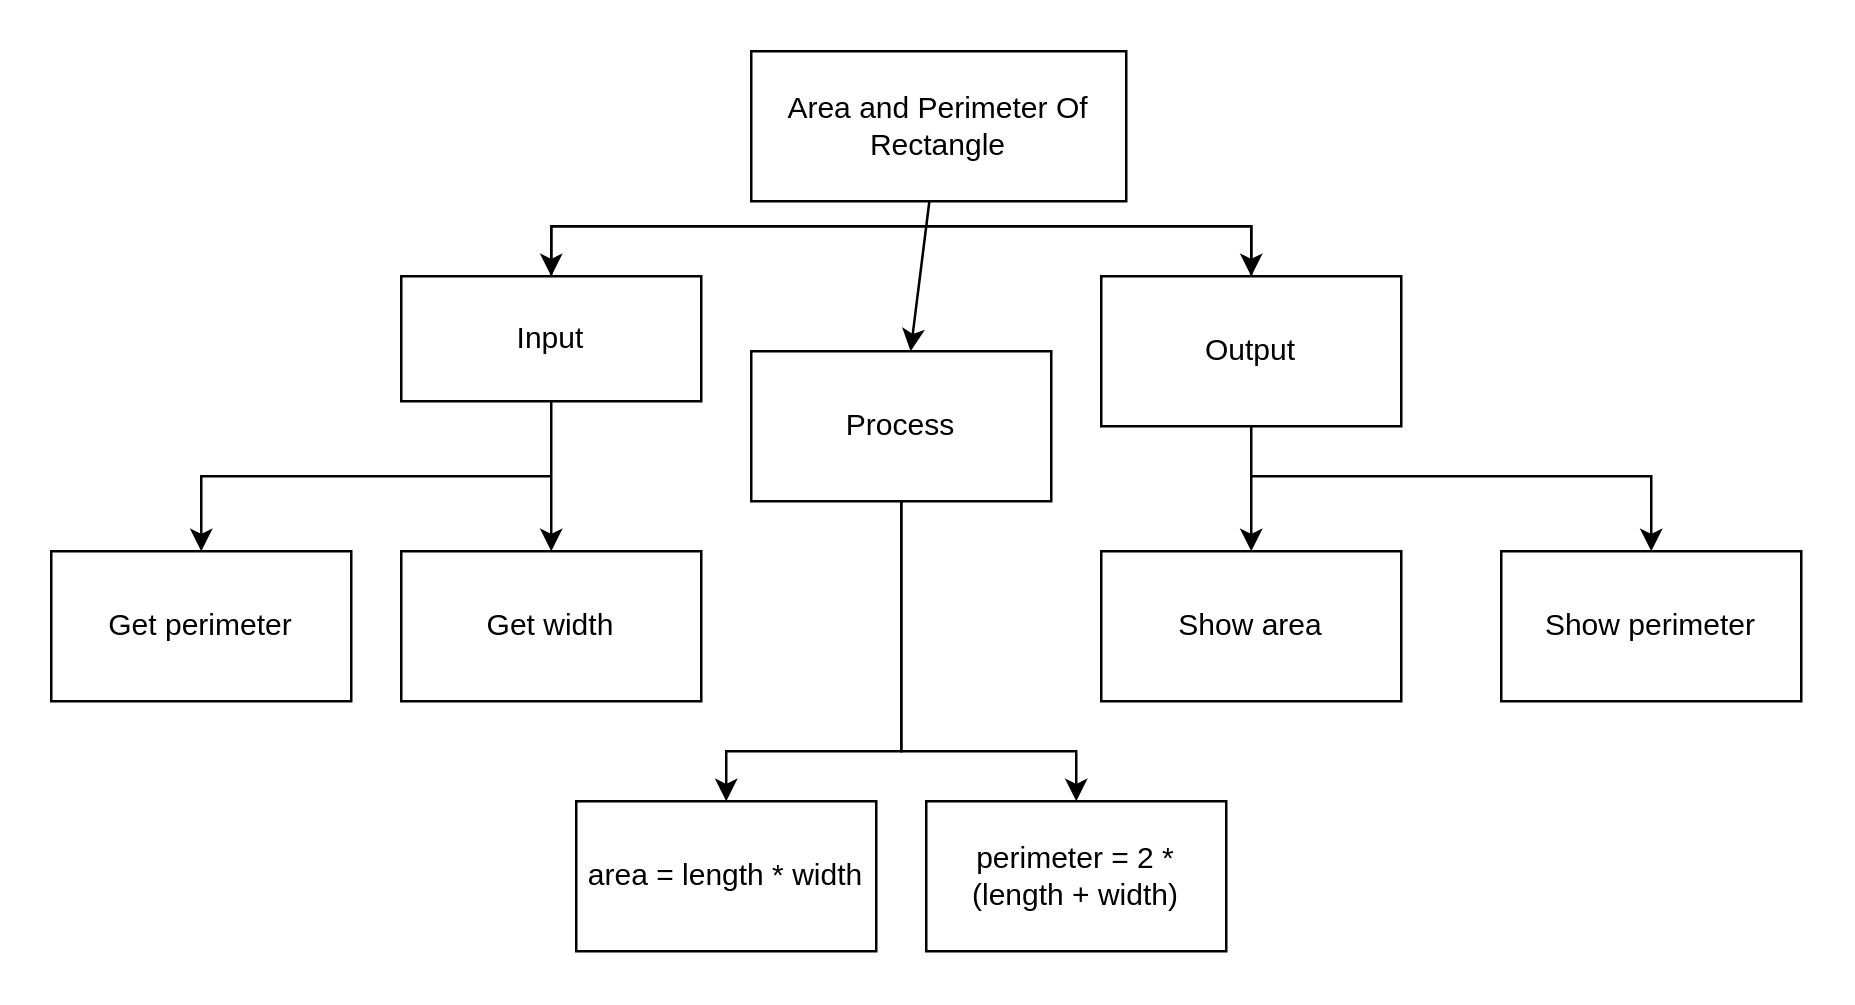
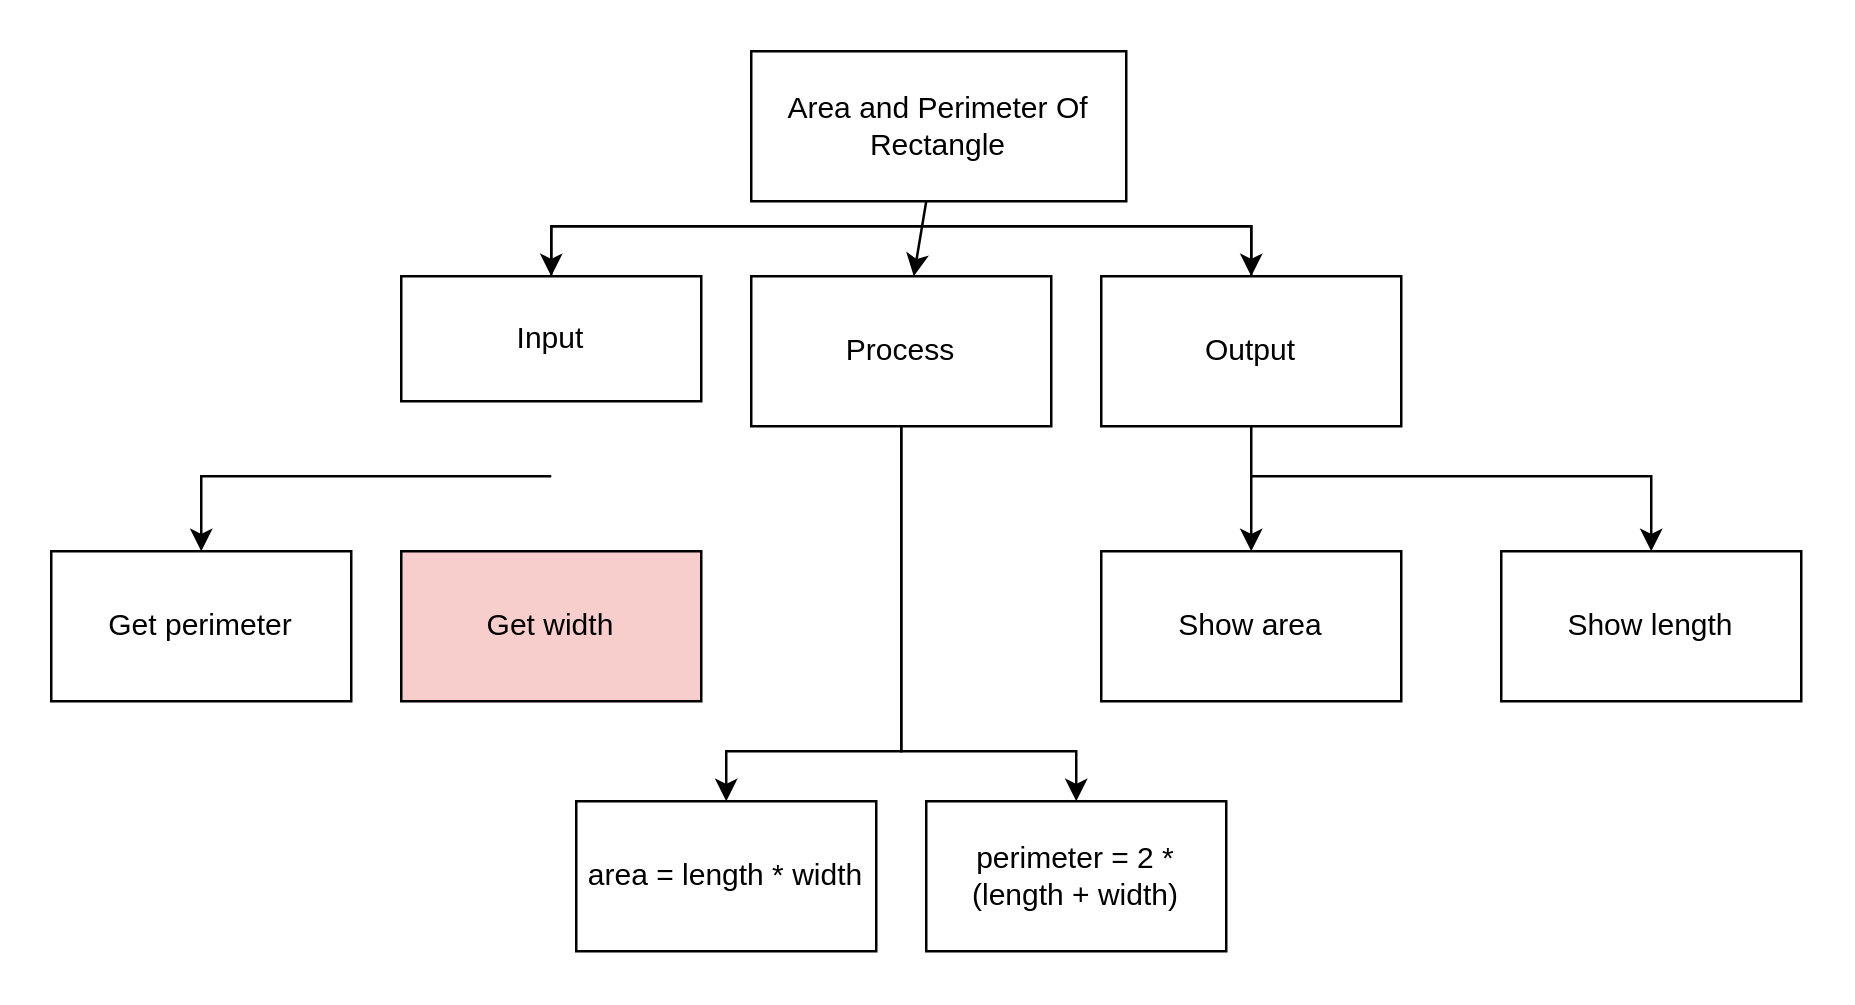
(901, 426) -> (901, 351)
(551, 436) -> none
(551, 626) -> (551, 626)
(1651, 626) -> (1651, 626)
